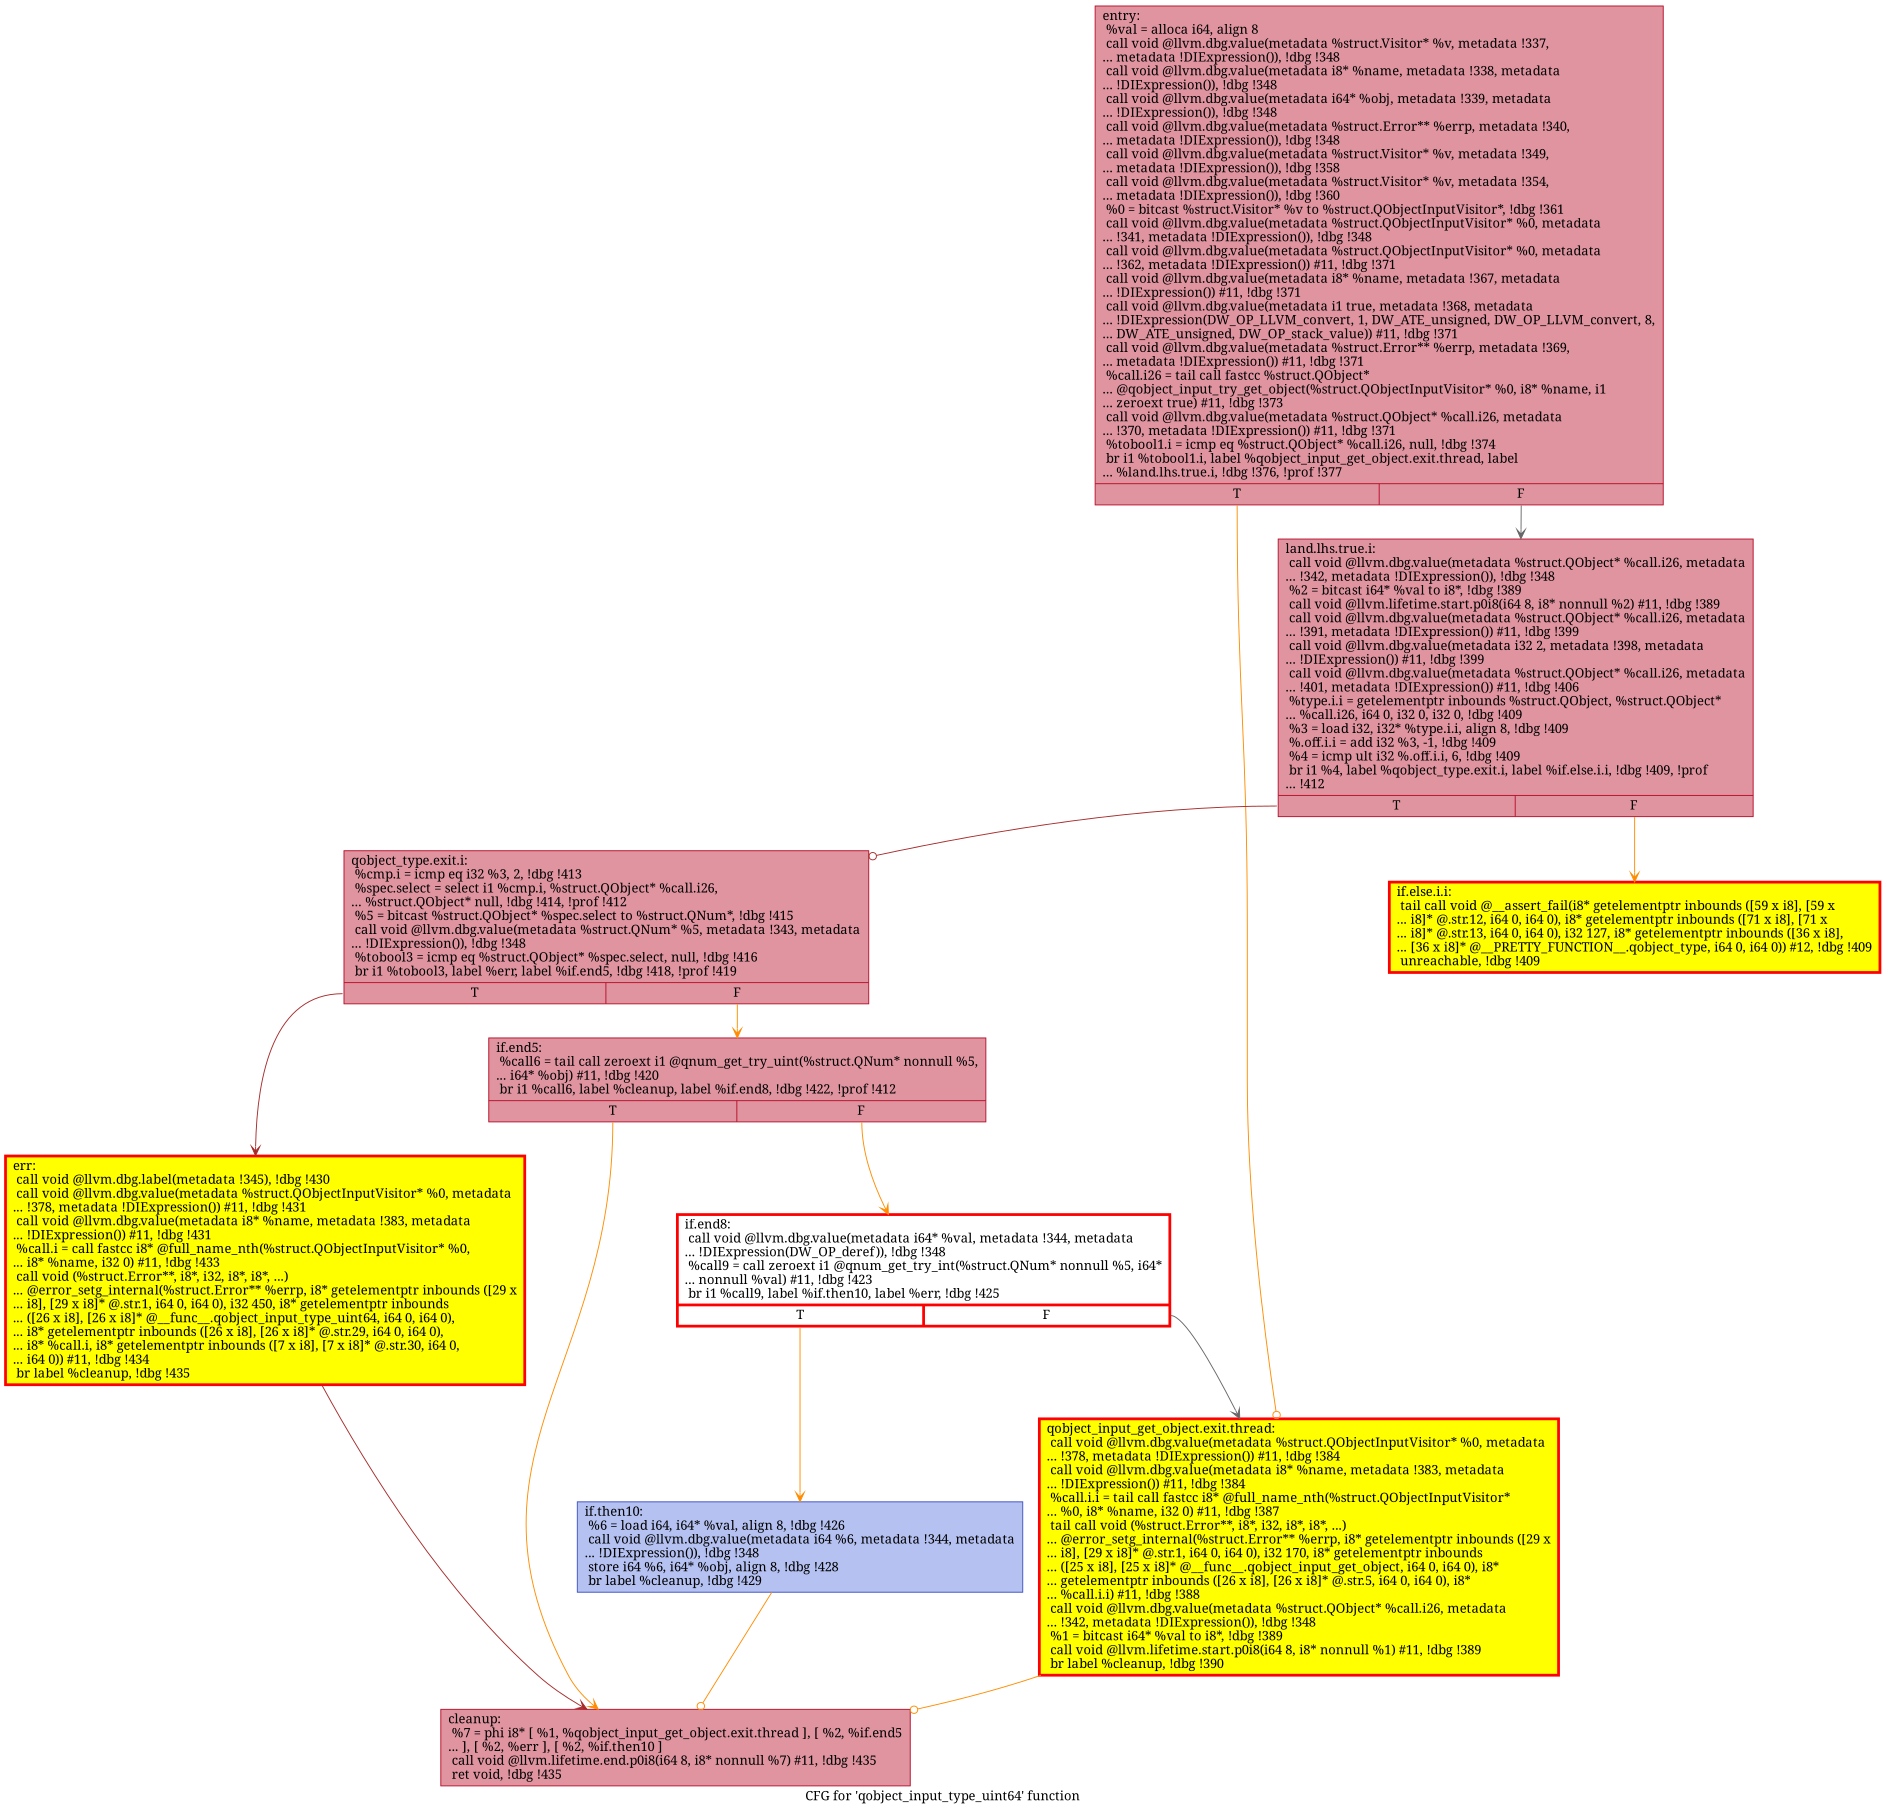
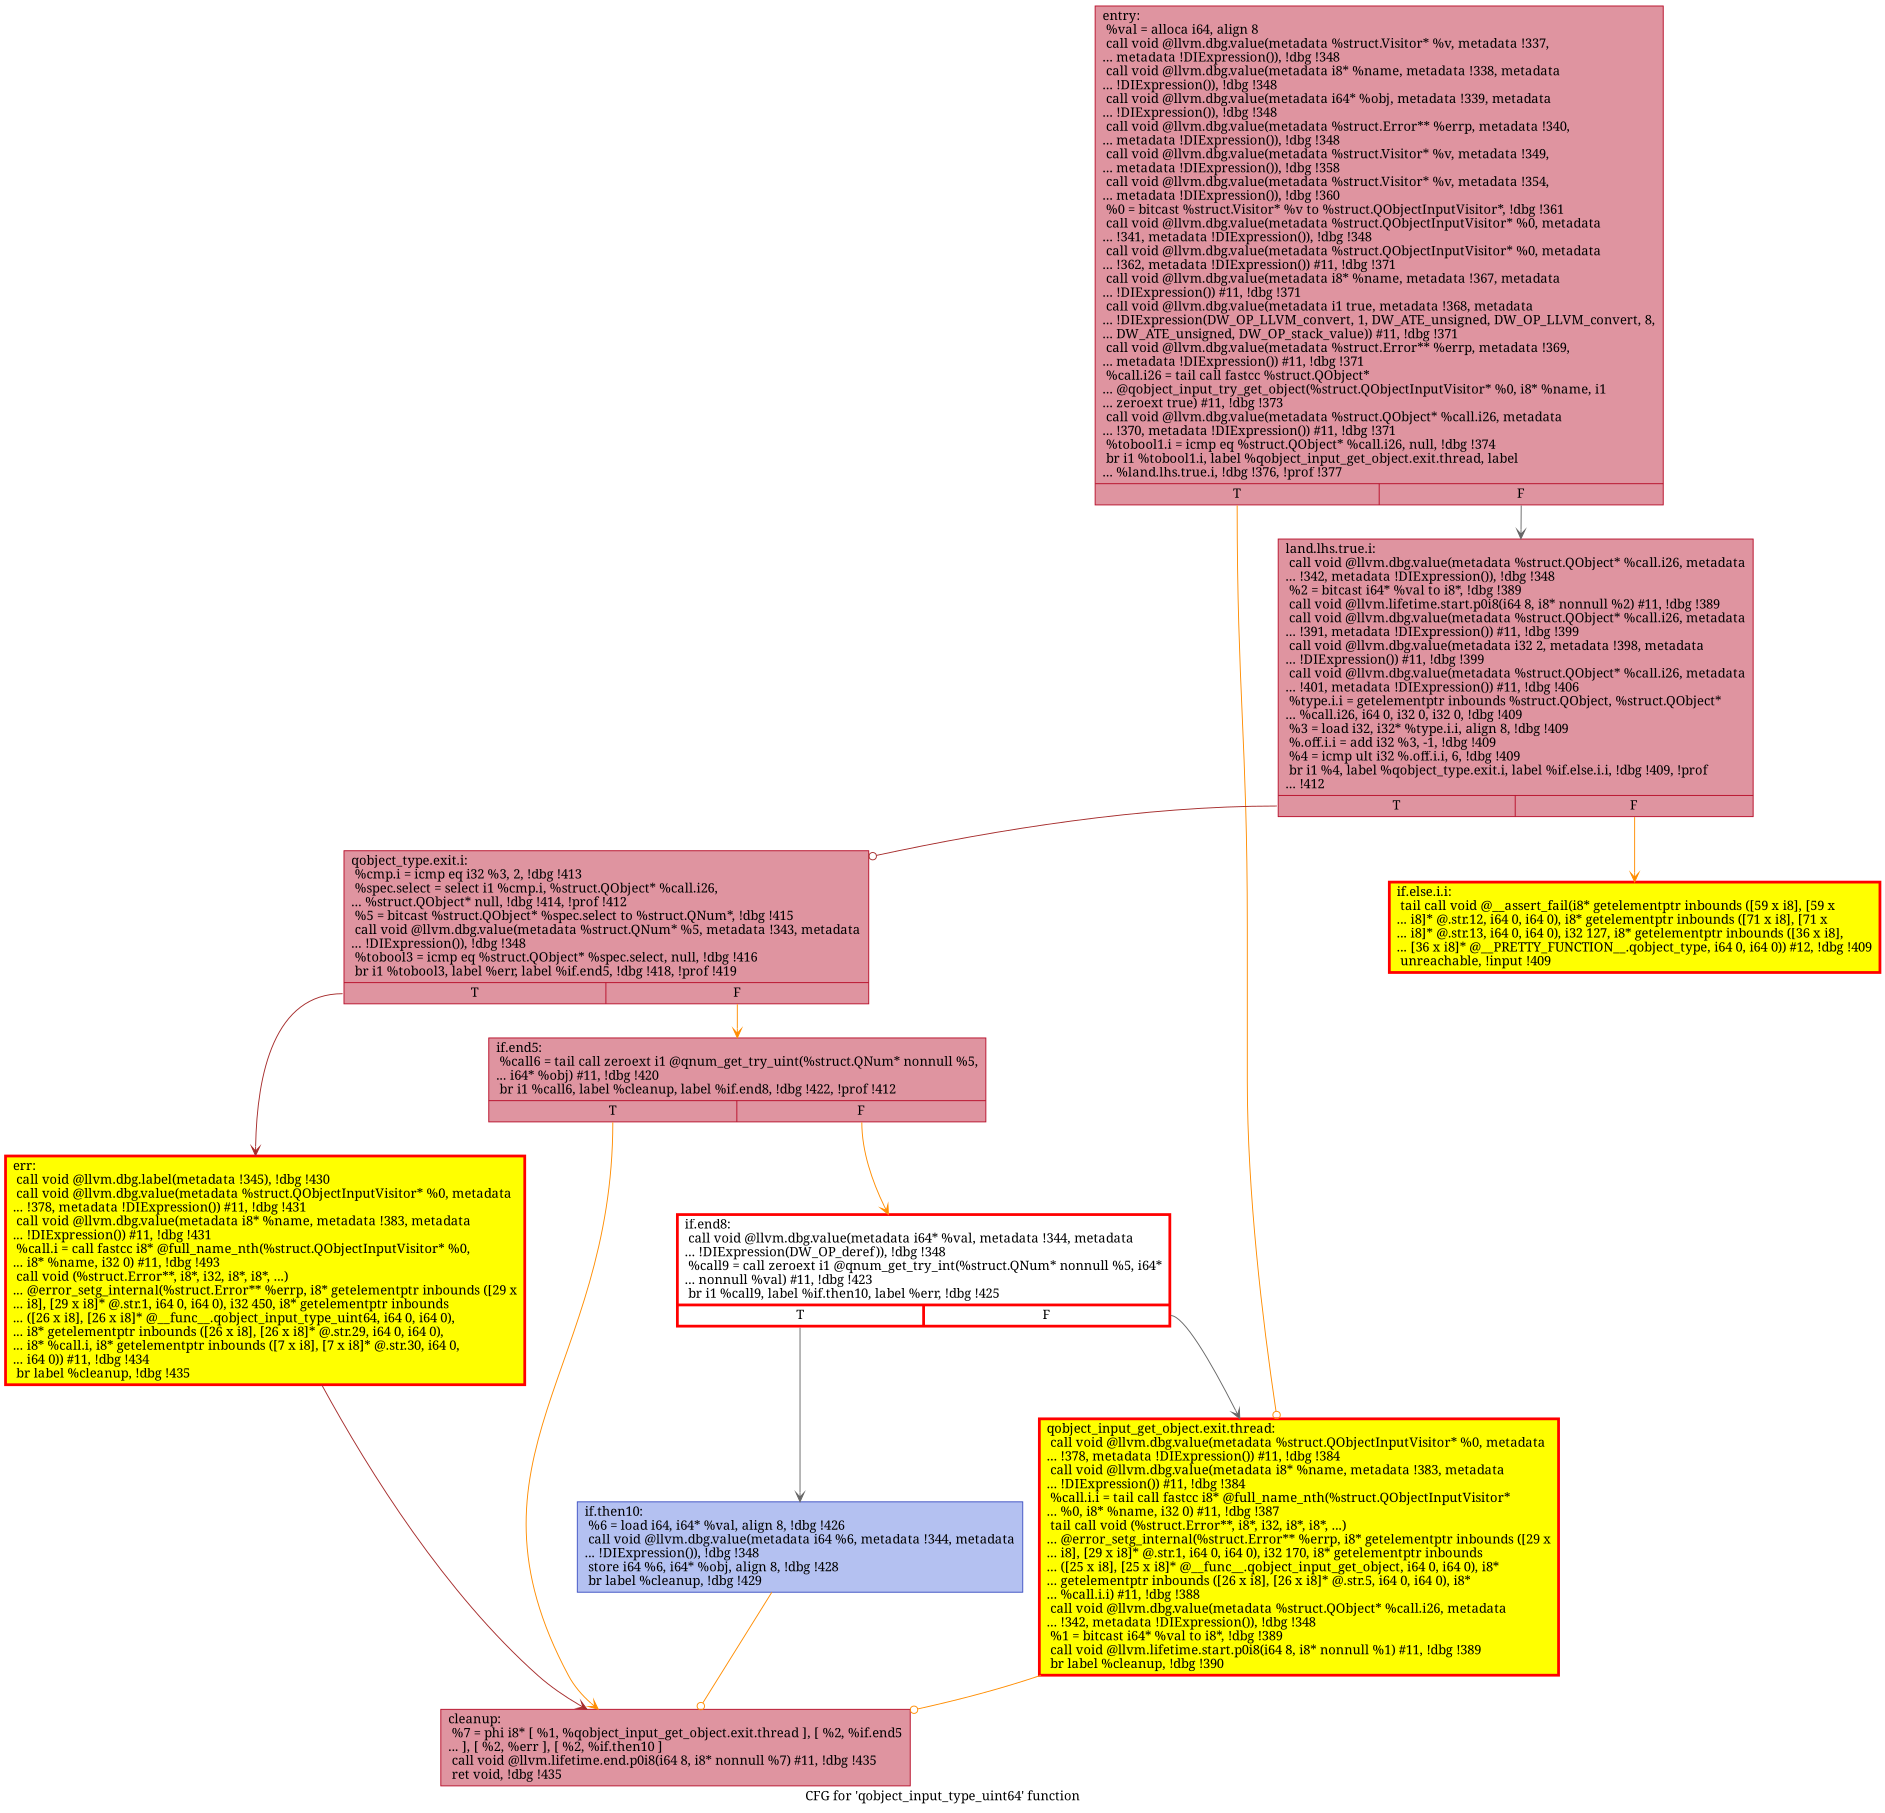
(1469, 961) -> (1474, 961)
(117, 1263) -> (117, 1263)
(800, 1410) -> (800, 1410)
